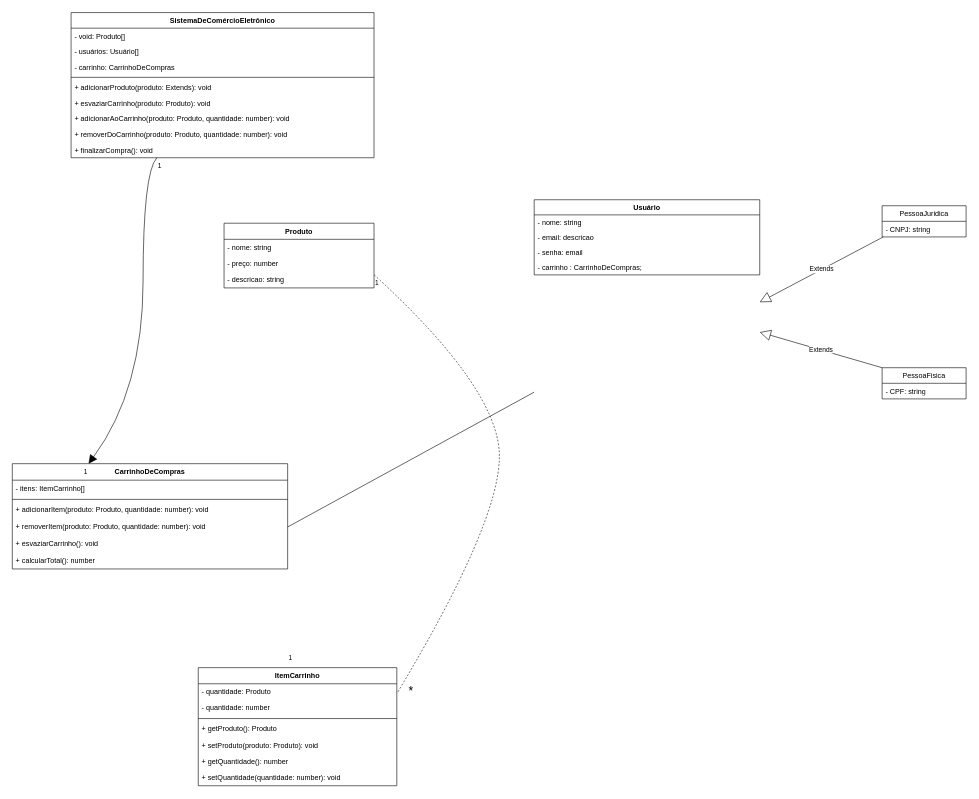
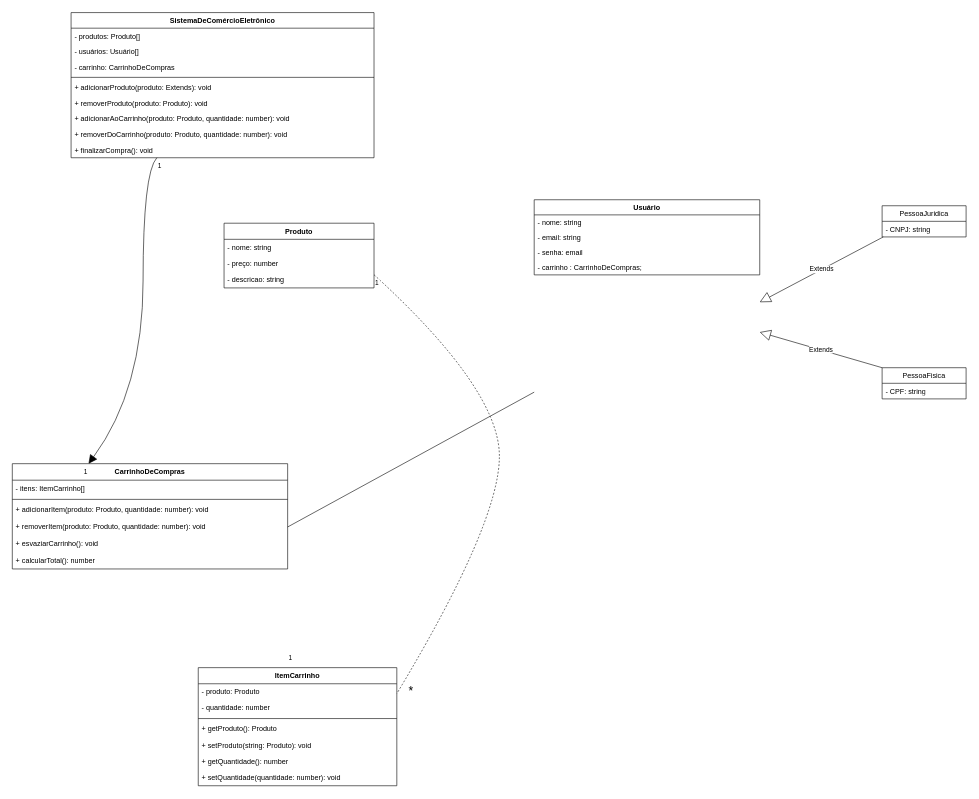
(105, 36) -> (114, 36)
(152, 103) -> (149, 103)
(568, 238) -> (562, 238)
(240, 692) -> (235, 692)
(269, 745) -> (266, 745)
